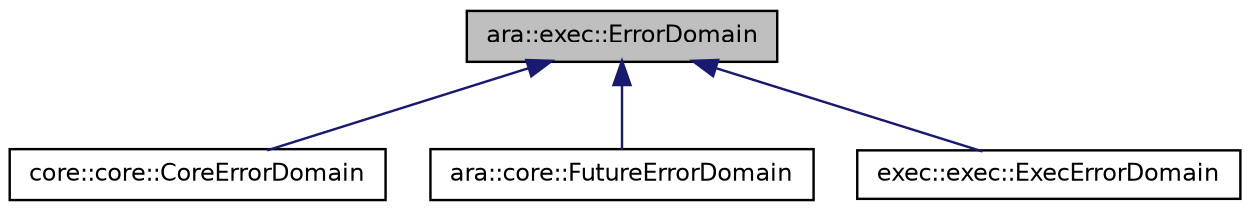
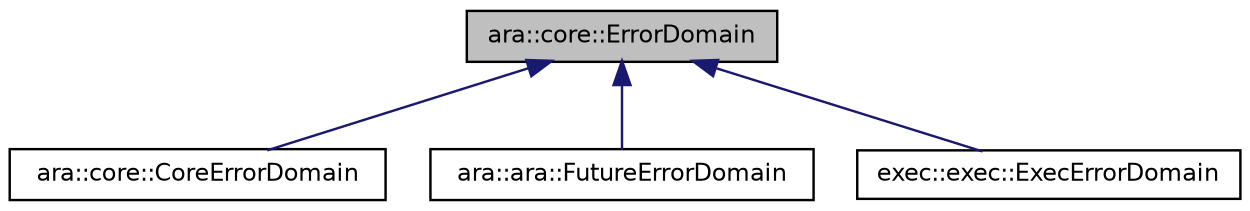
(622, 36) -> (622, 36)
(198, 175) -> (198, 175)
(622, 175) -> (622, 175)
